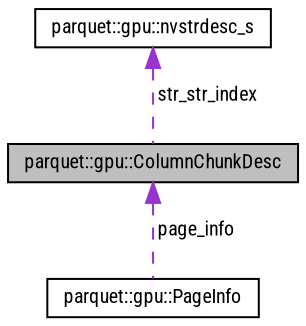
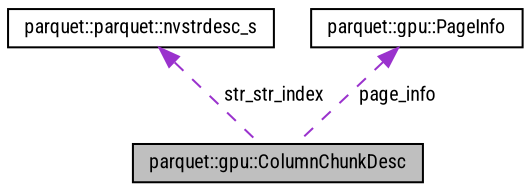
(153, 28) -> (141, 28)
(153, 241) -> (340, 103)
